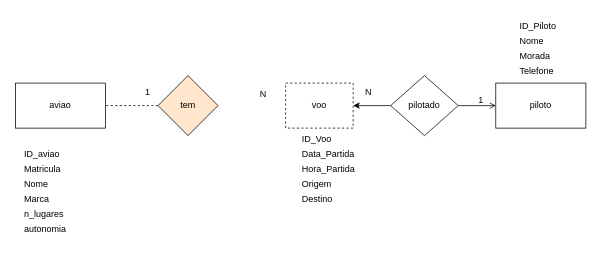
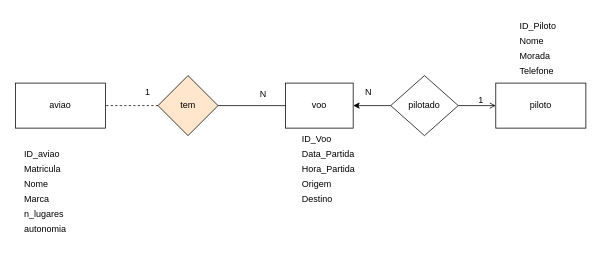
none -> (251, 105)
(319, 105) -> (319, 105)
